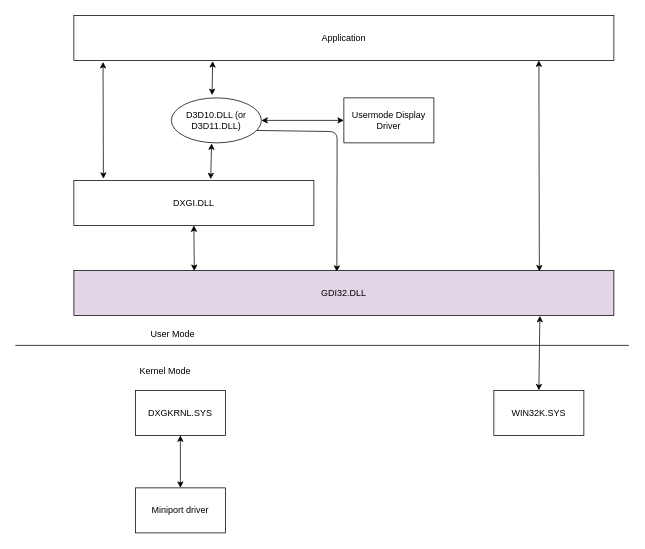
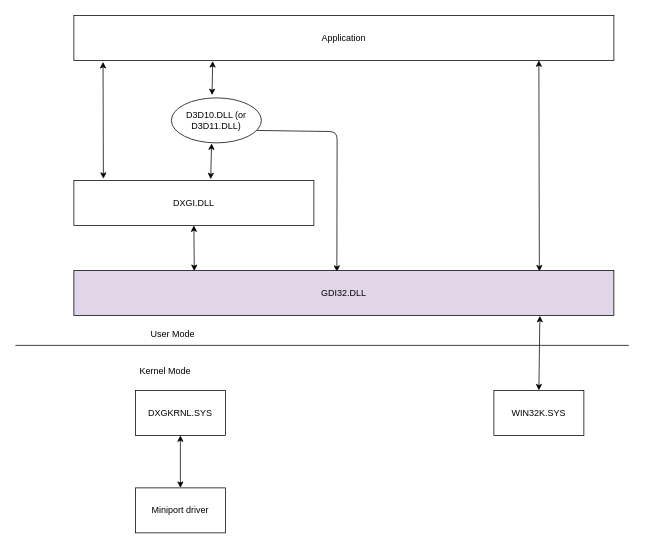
(303, 120) -> none
(389, 120) -> none
